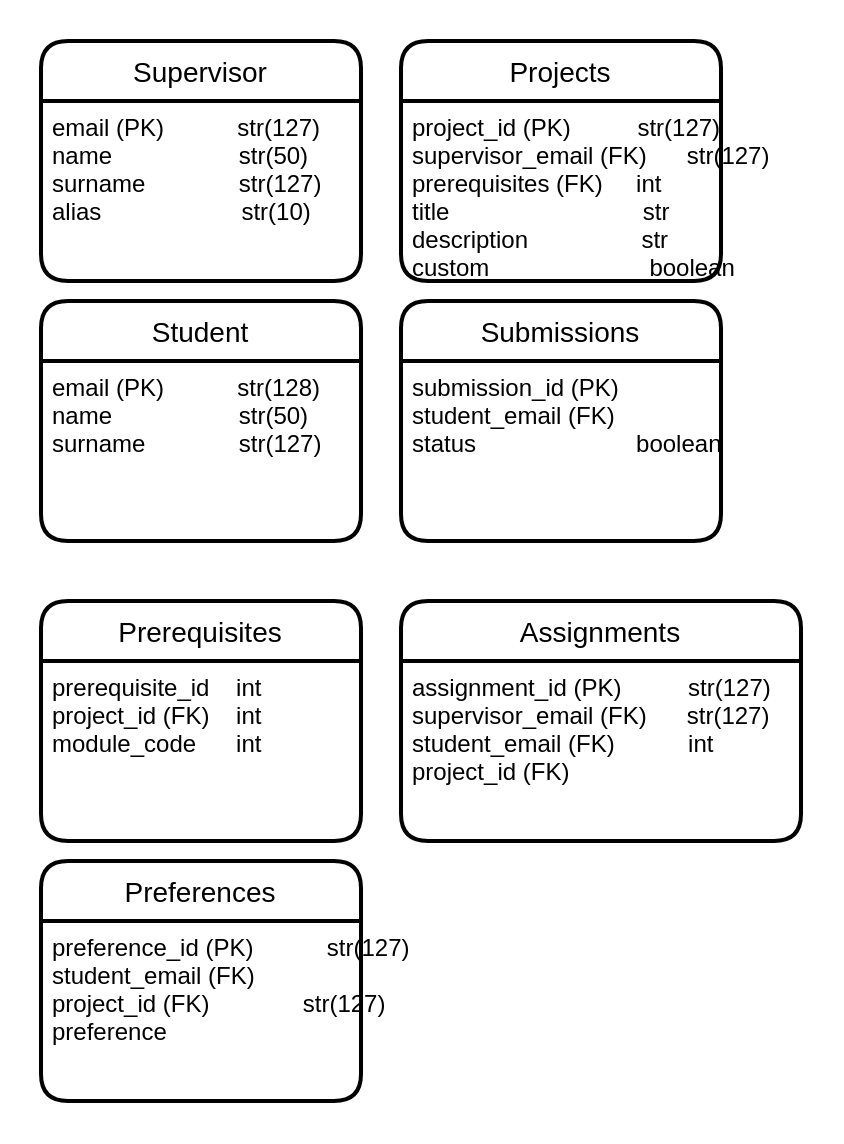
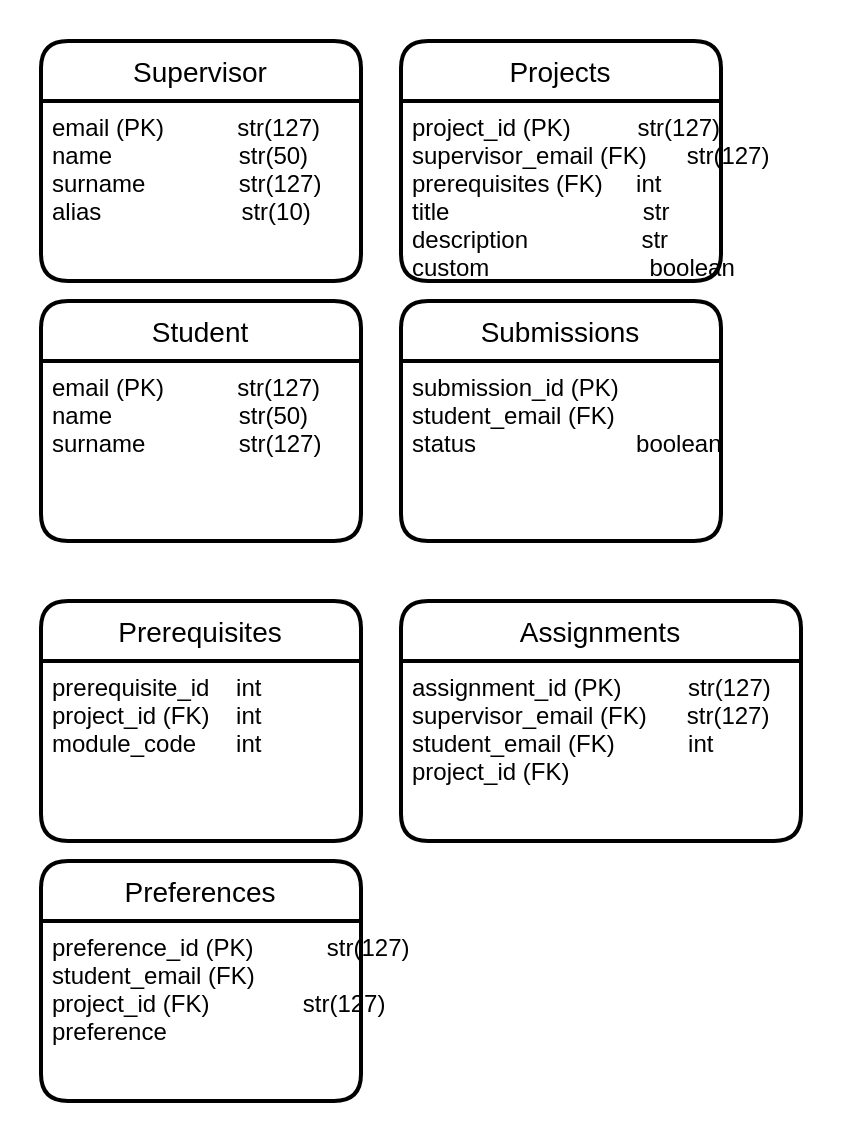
(234, 388) -> (234, 388)
